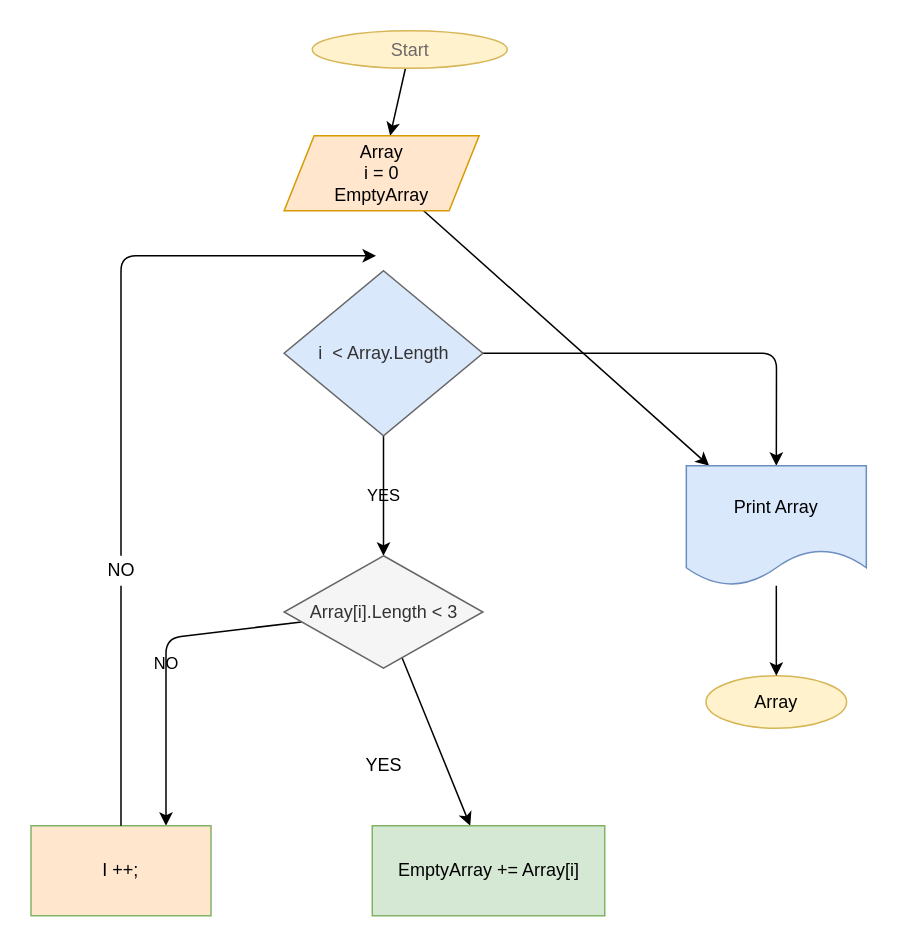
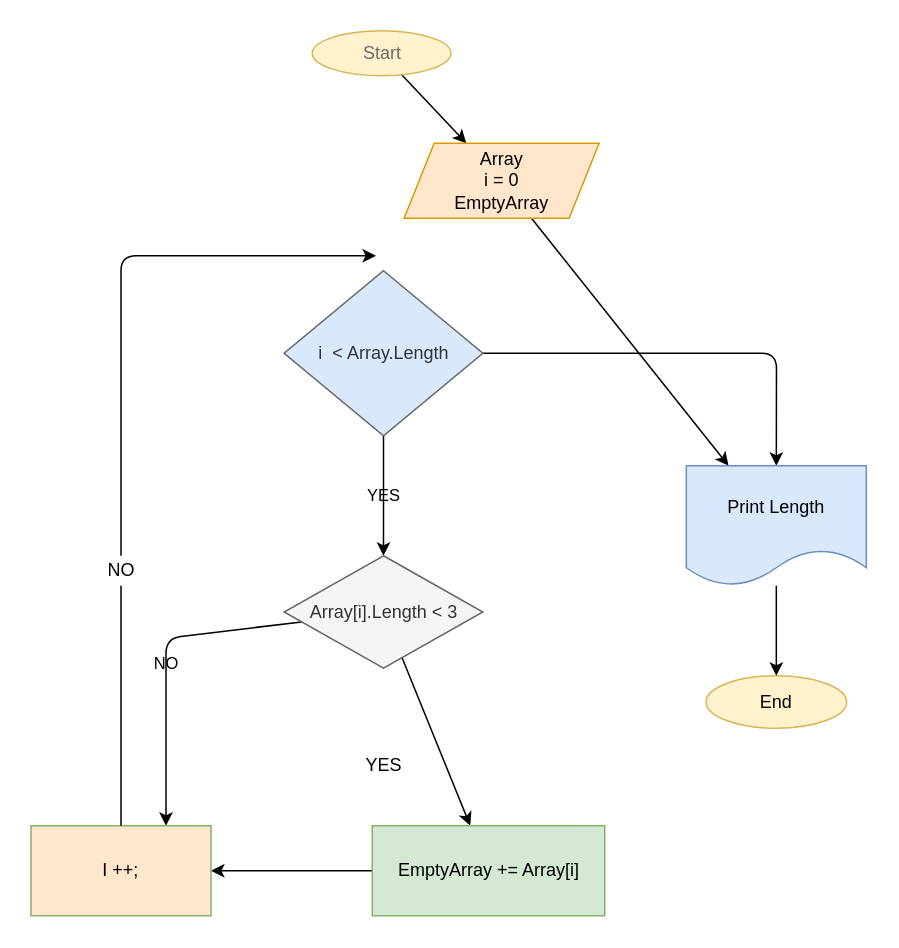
(410, 50) -> (381, 53)
(381, 173) -> (501, 181)
(776, 508) -> (776, 508)
(776, 703) -> (776, 703)
none -> (297, 871)
